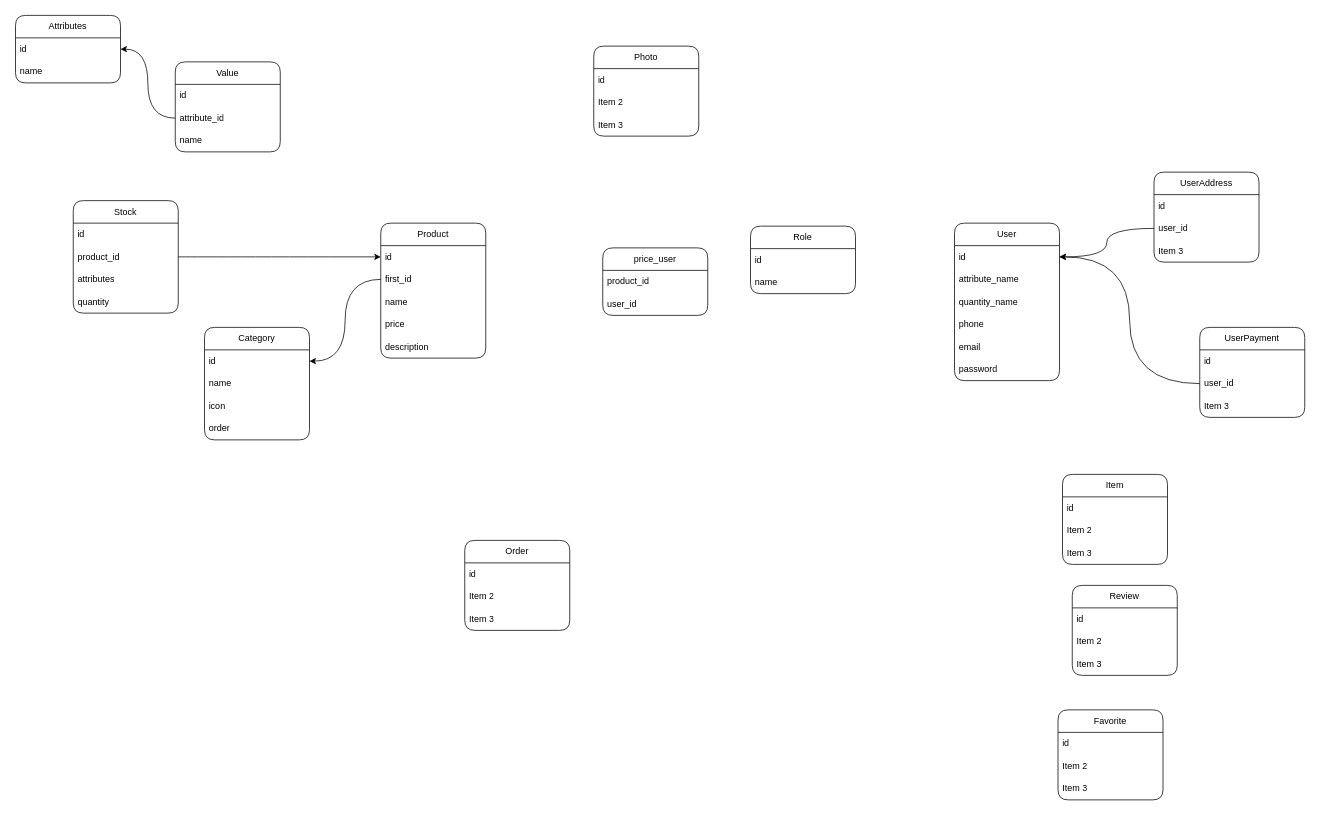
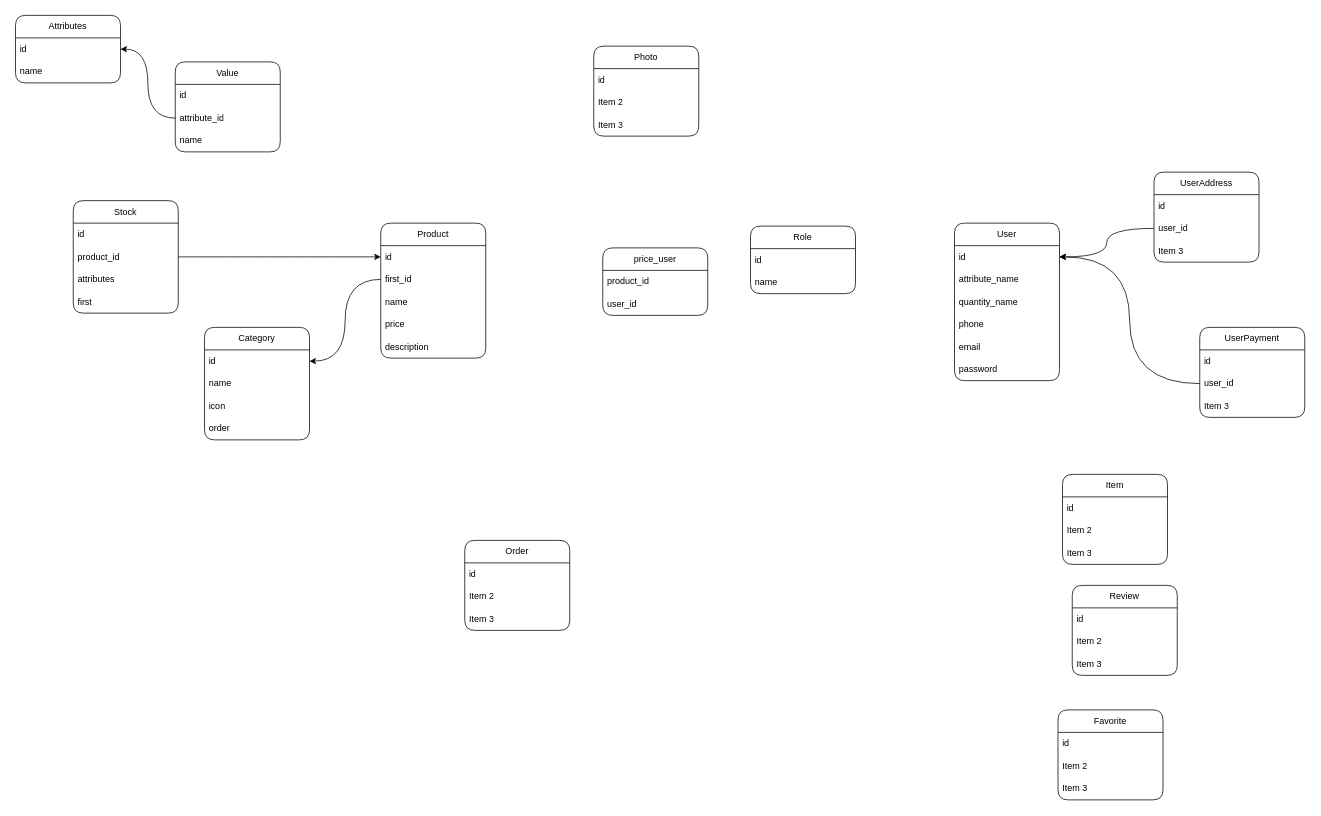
(97, 302) -> (89, 302)
